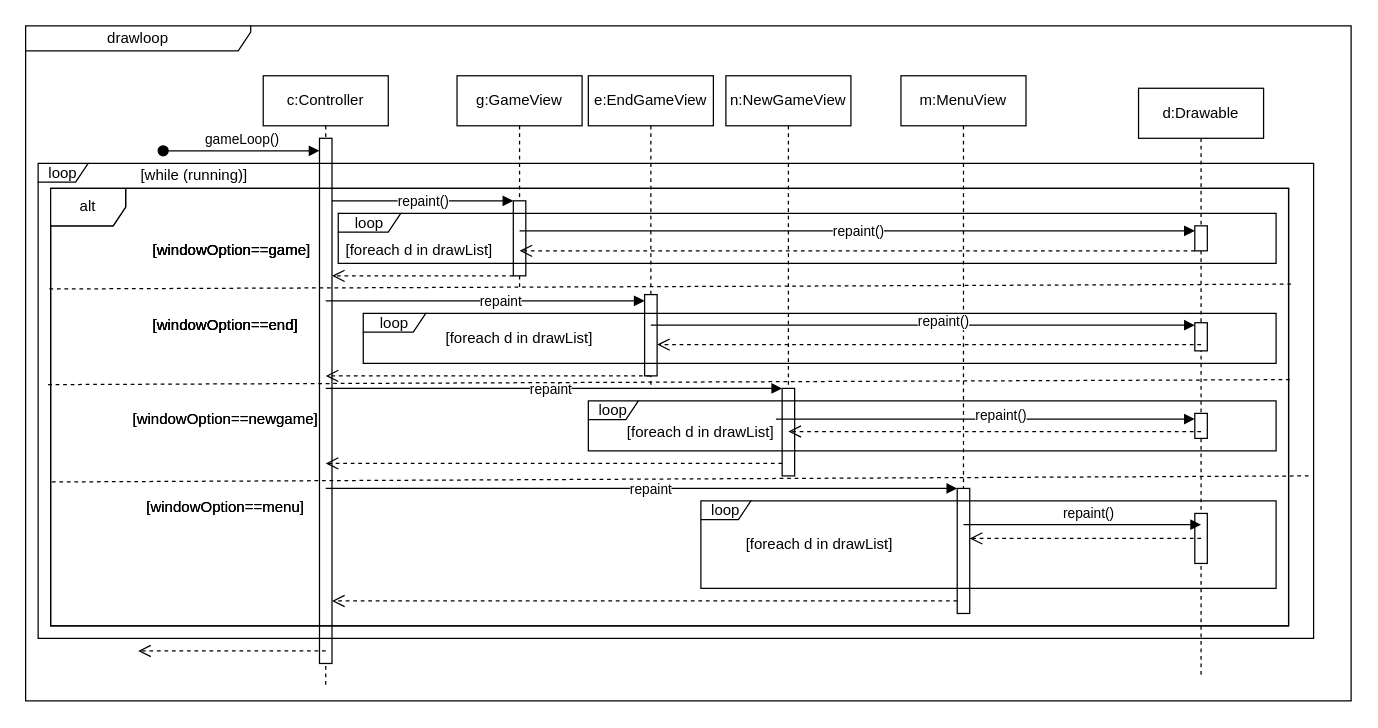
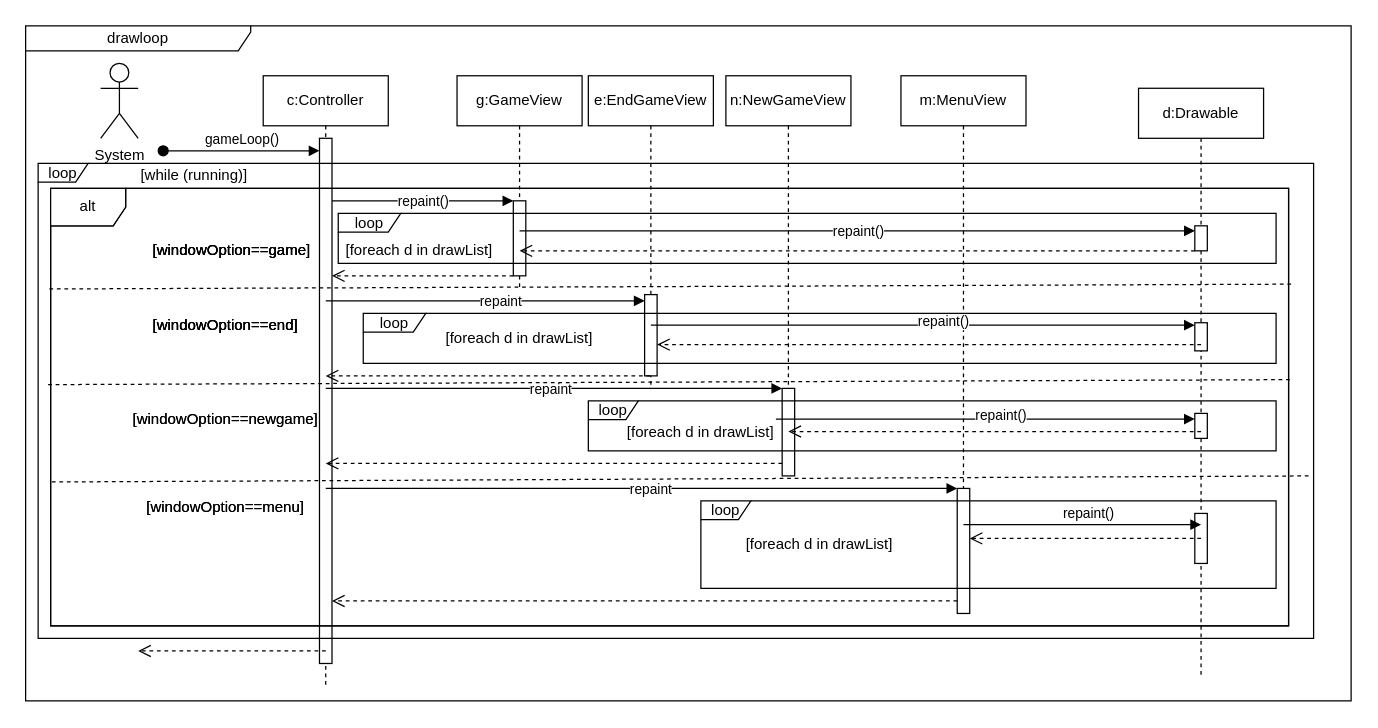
none -> (119, 101)
